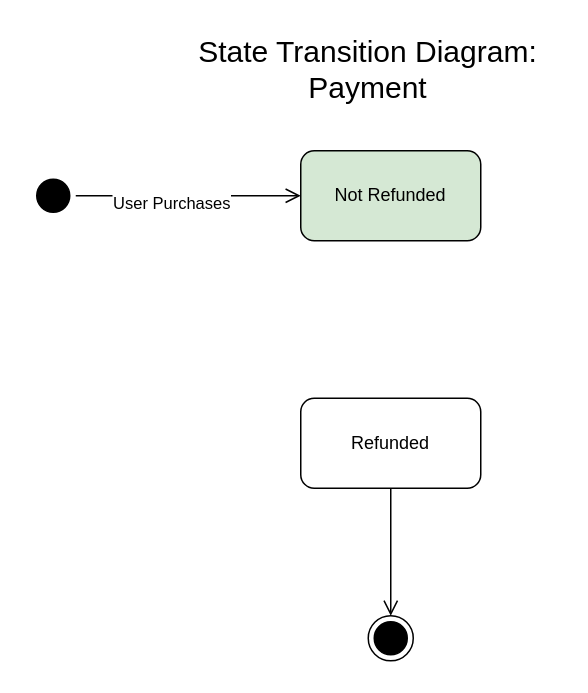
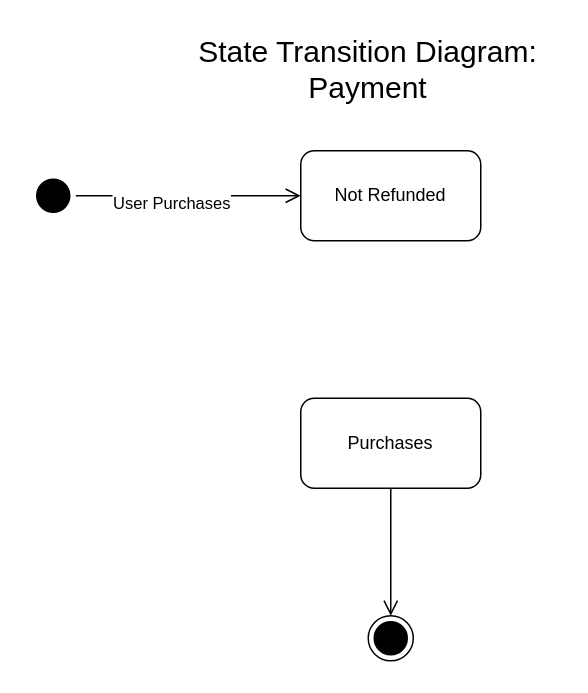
(391, 196) -> (391, 196)
(391, 443) -> (391, 443)
